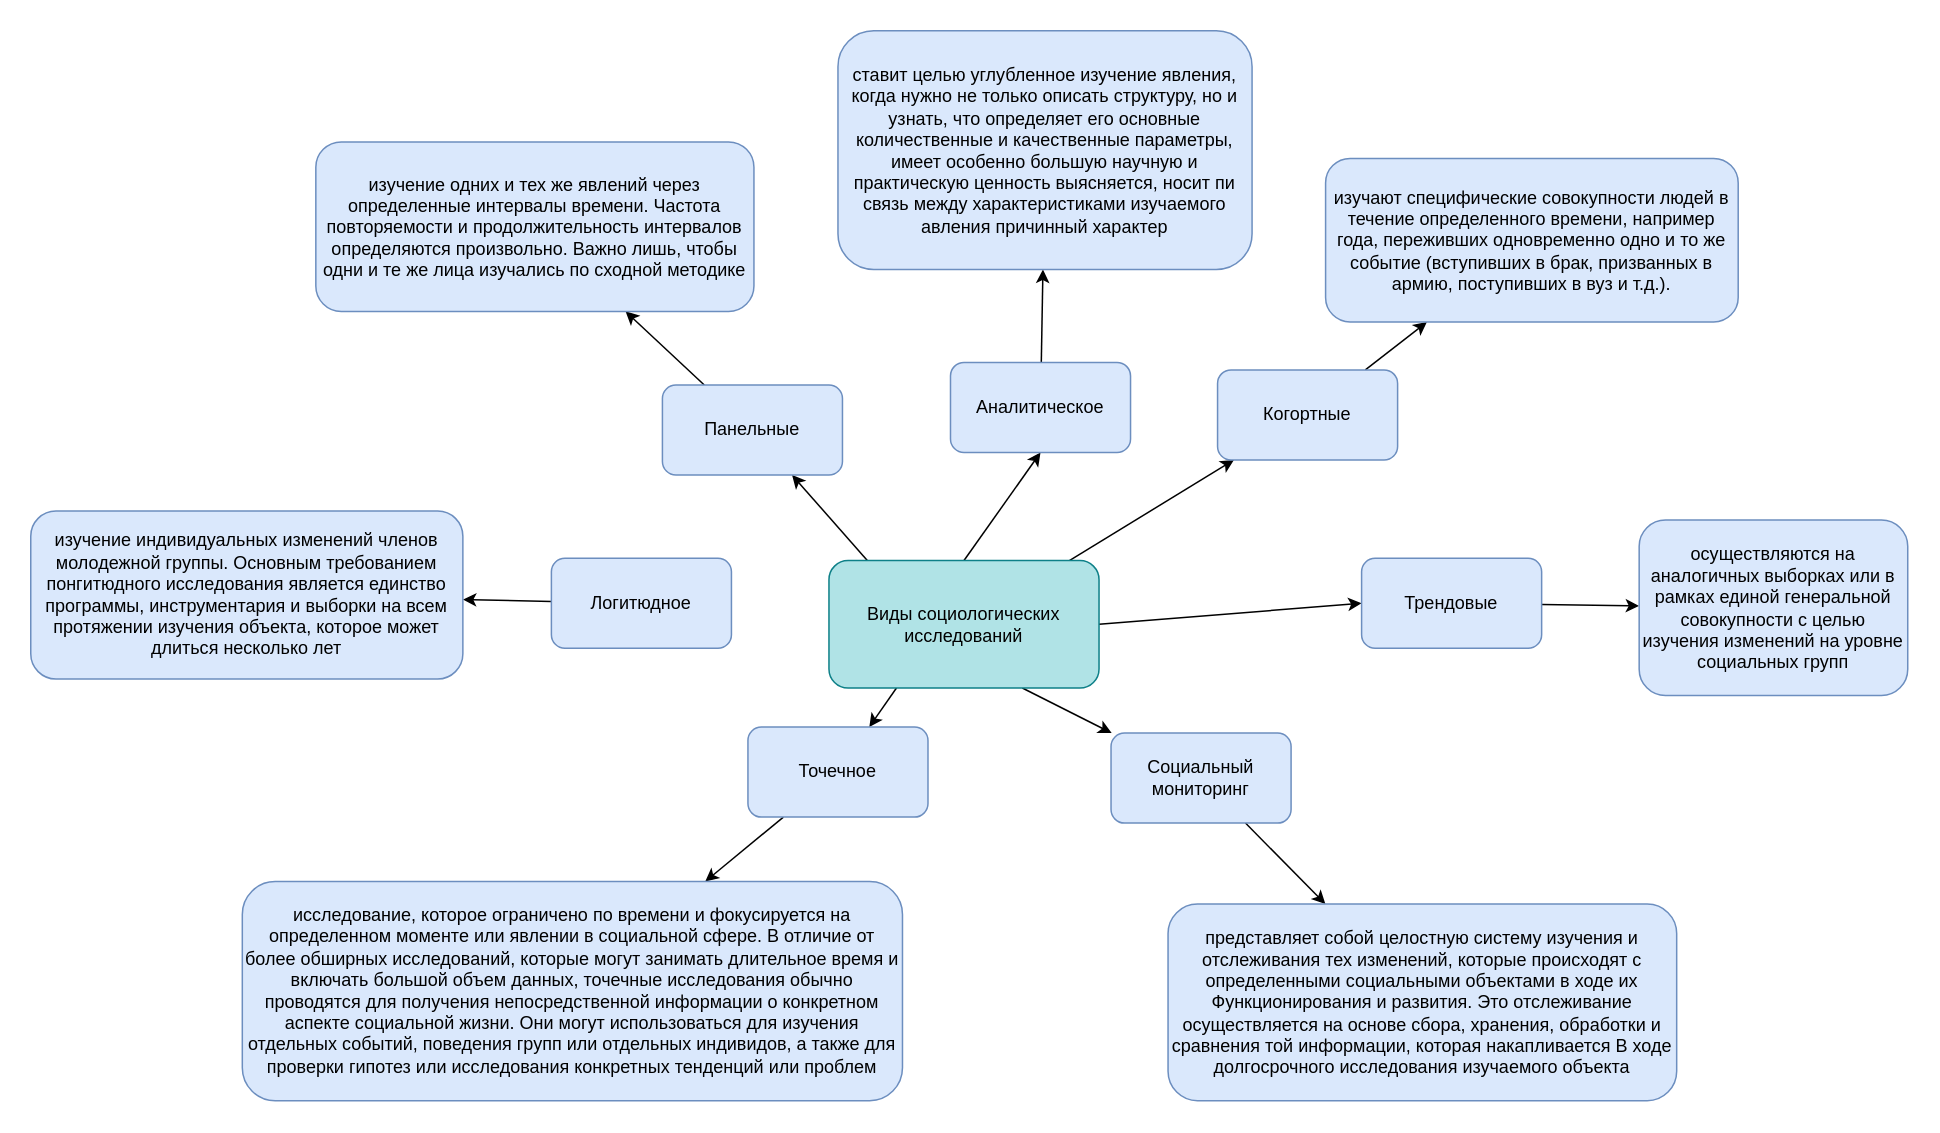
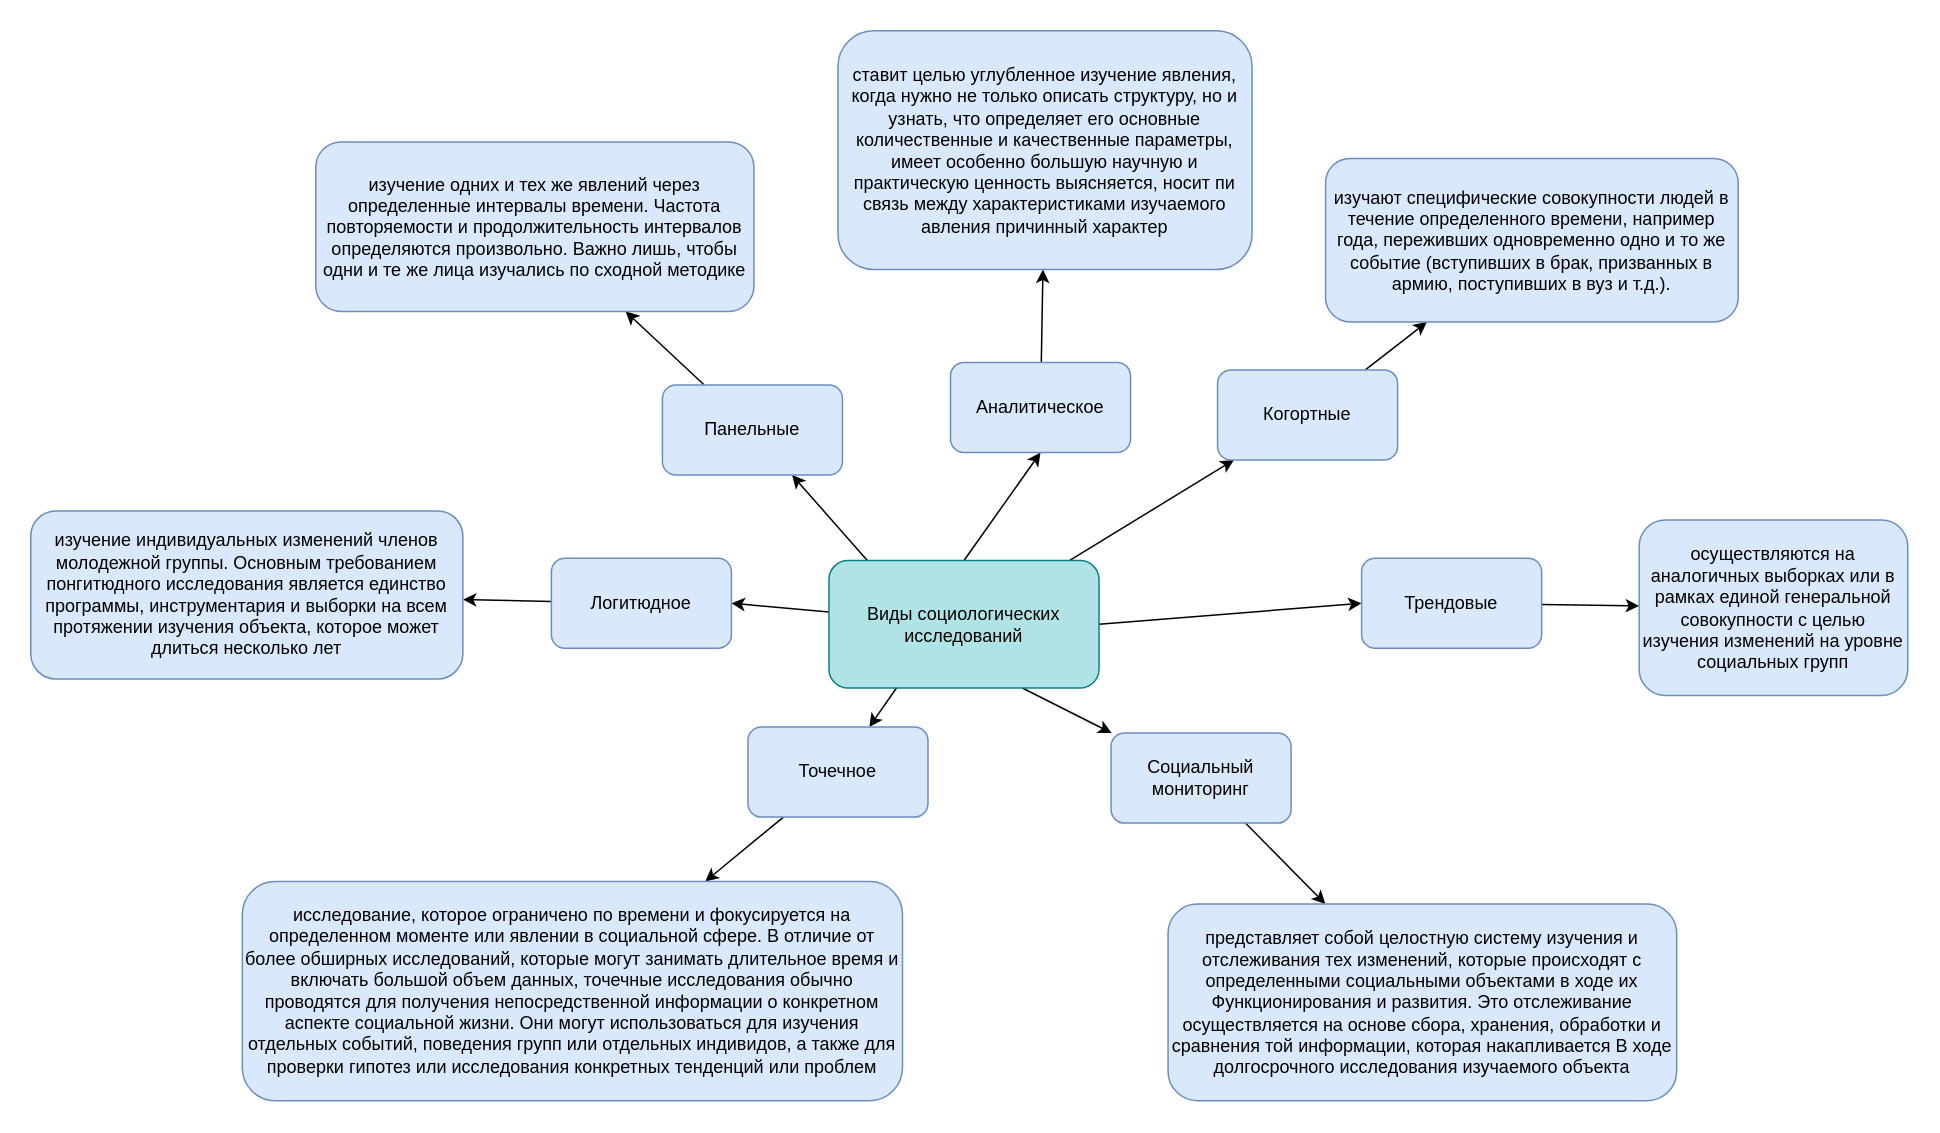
none -> (785, 608)
